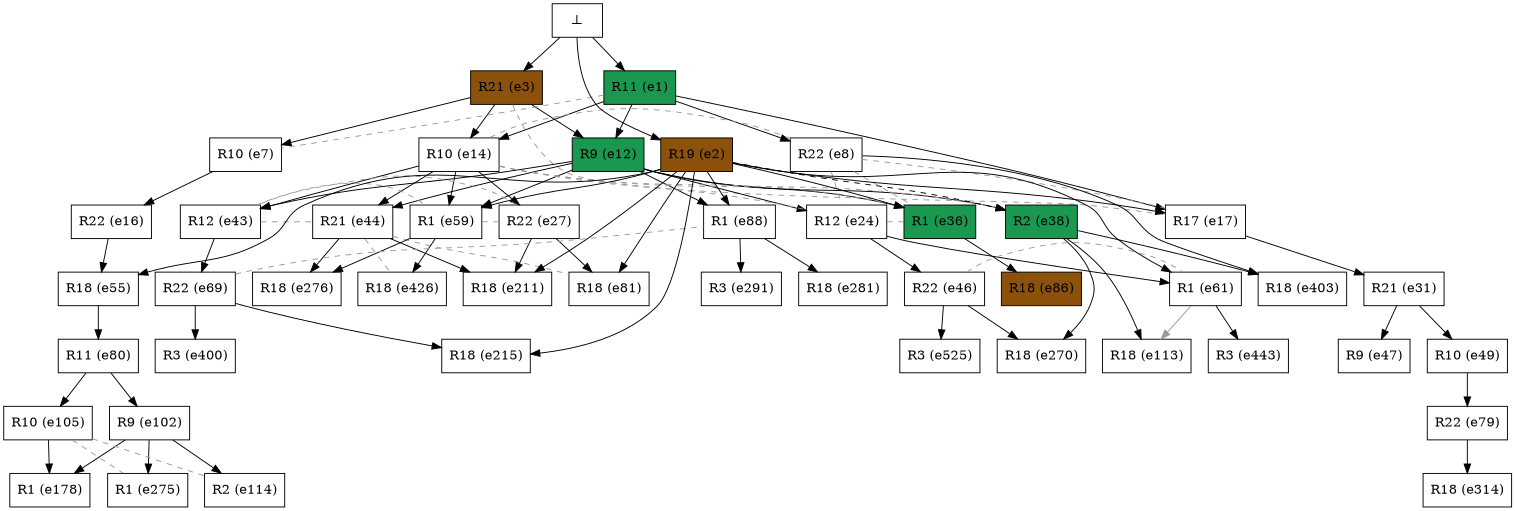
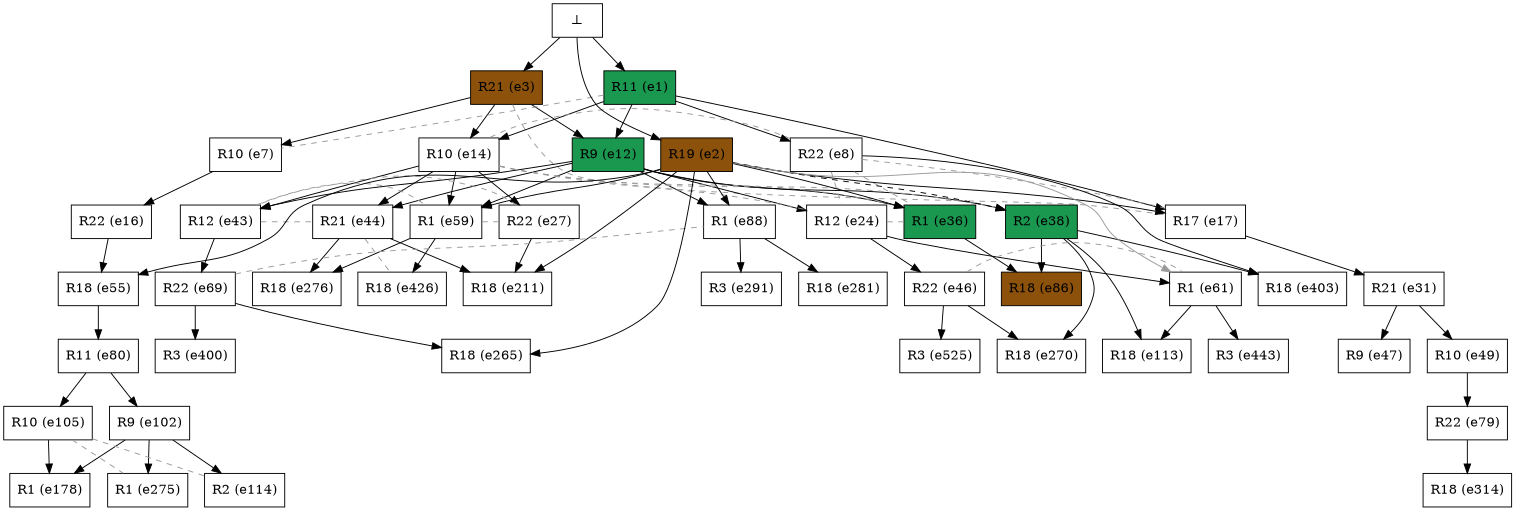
(927, 173) -> (927, 173)
none -> (1041, 252)
(609, 289) -> none
(1179, 319) -> (1179, 319)
(486, 356) -> (486, 356)
